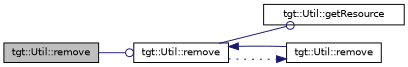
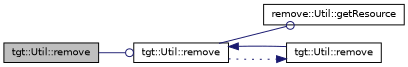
(334, 15) -> (334, 15)
